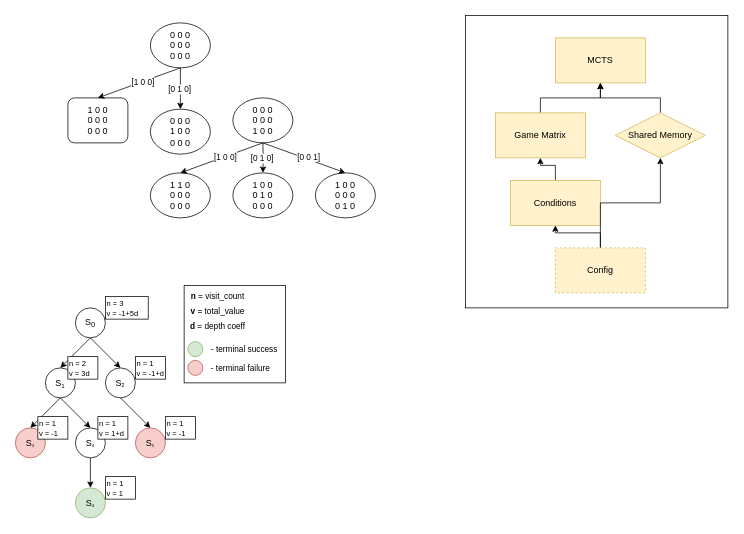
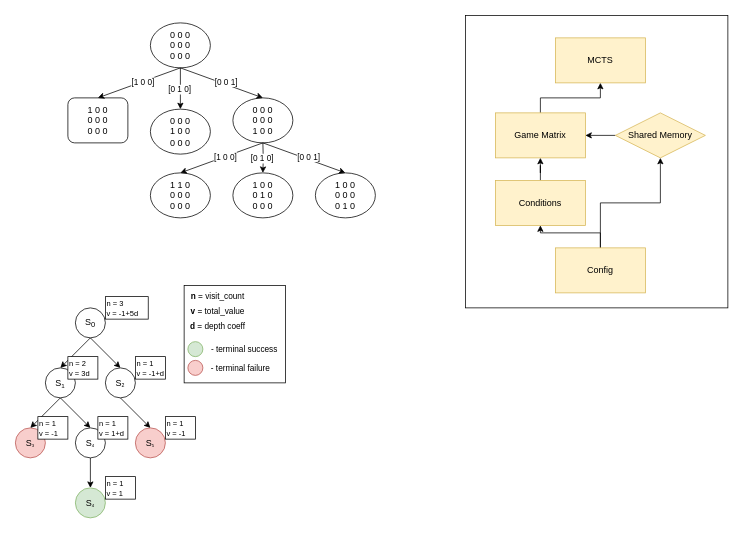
none -> (220, 82)
(638, 98) -> (603, 135)
(555, 203) -> (540, 203)
(600, 270) -> (600, 270)
